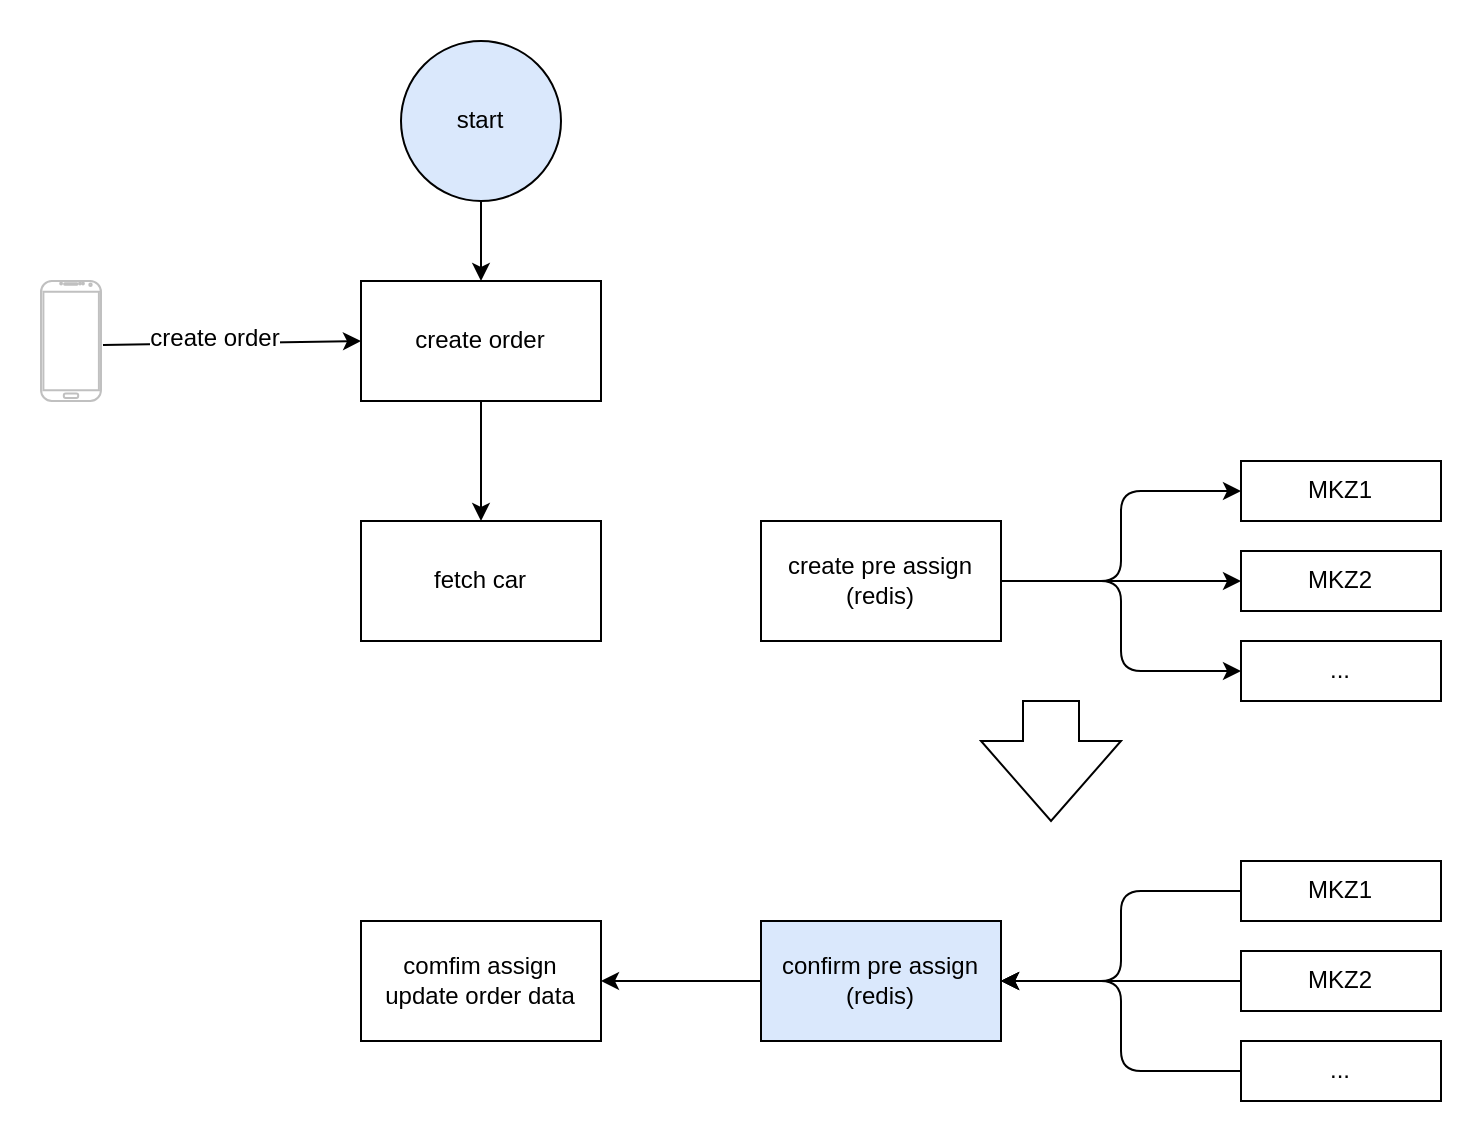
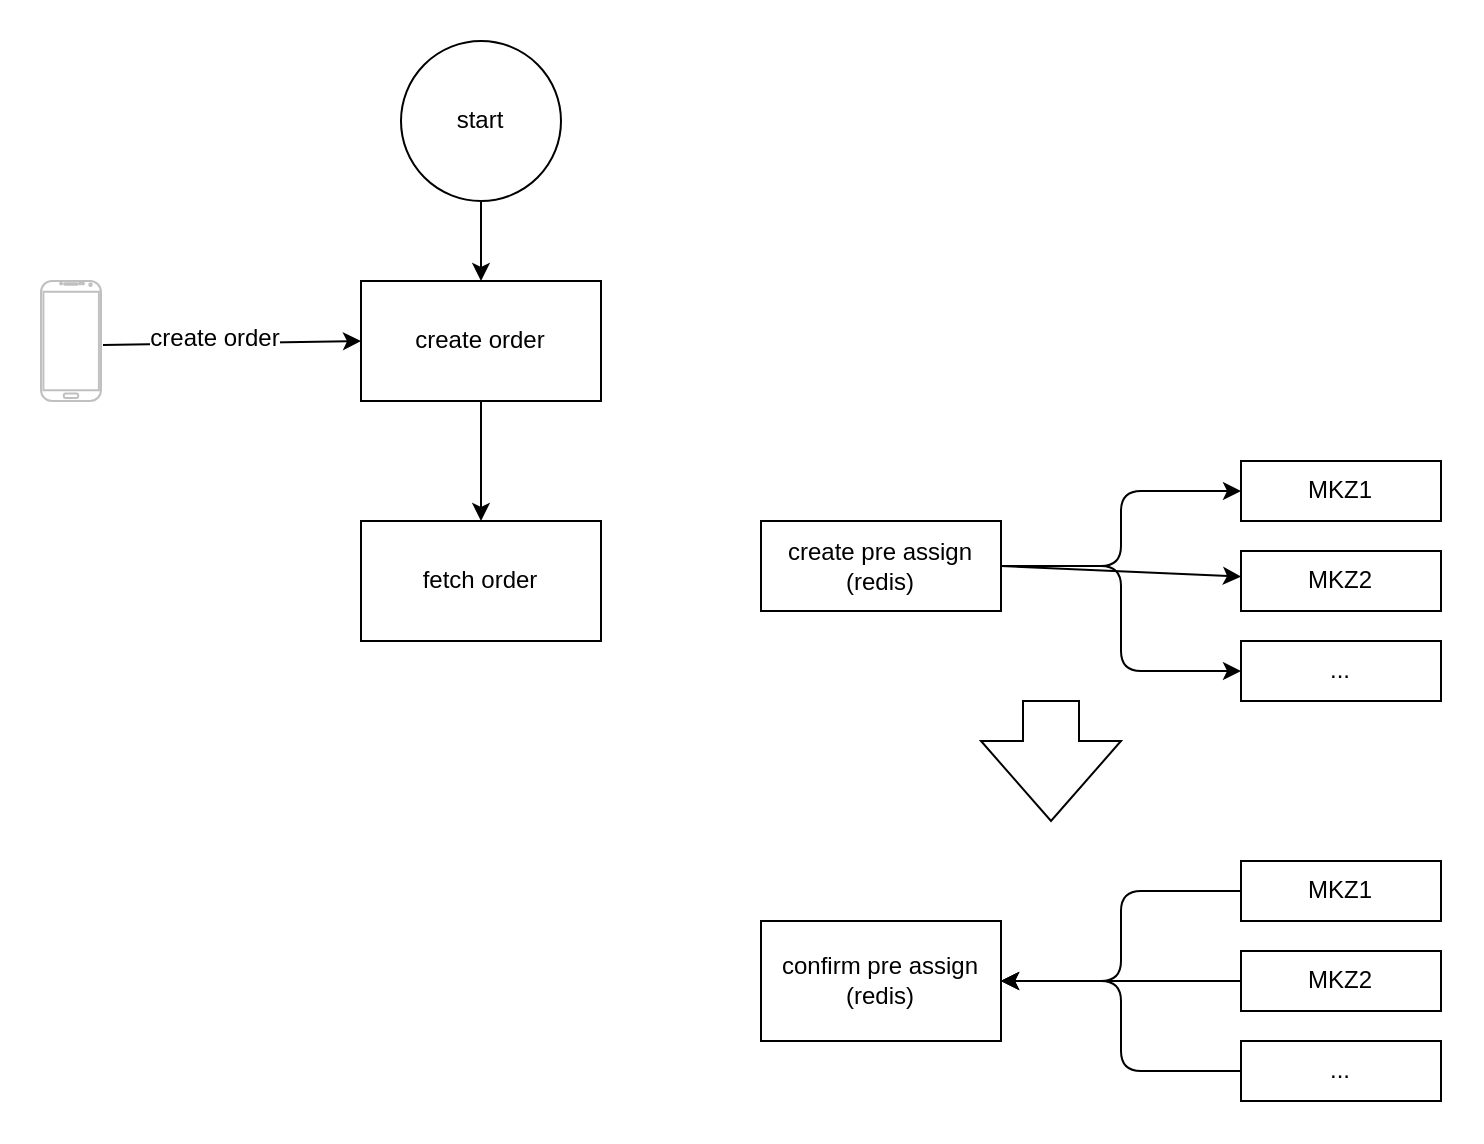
(481, 121) -> (481, 121)
(481, 581) -> (481, 581)
(881, 581) -> (881, 566)
(481, 981) -> none
(688, 981) -> none
(881, 981) -> (881, 981)
